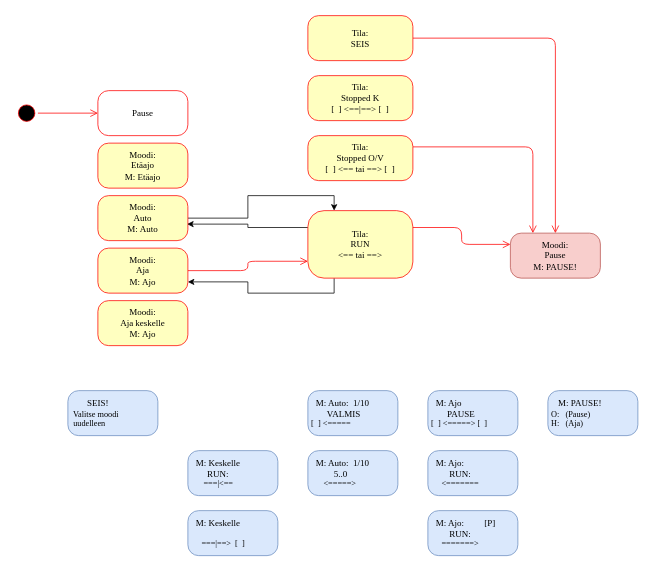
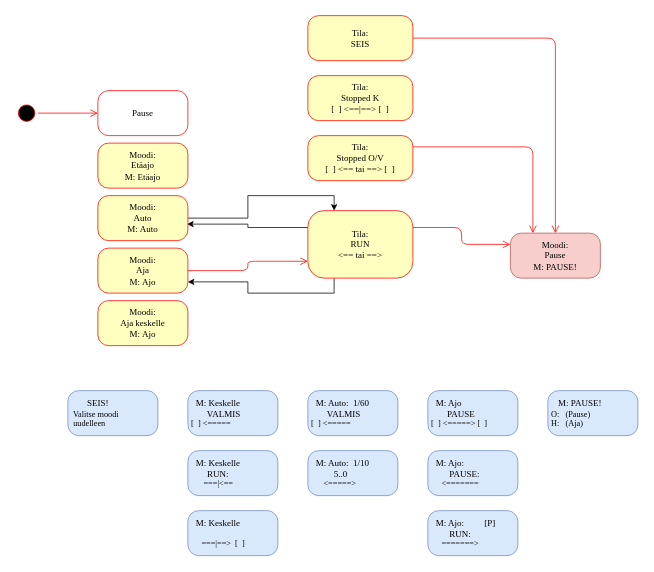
none -> (233, 413)
(340, 413) -> (340, 413)
(450, 473) -> (450, 473)
